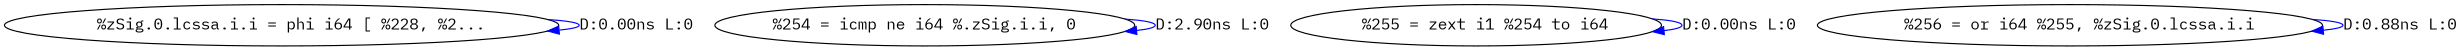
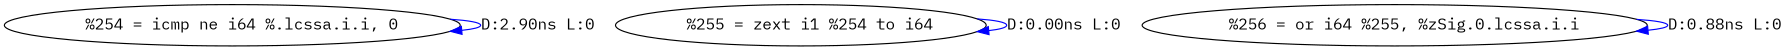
(282, 25) -> none
(925, 25) -> (232, 25)
